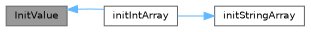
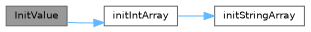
(91, 9) -> (80, 23)
